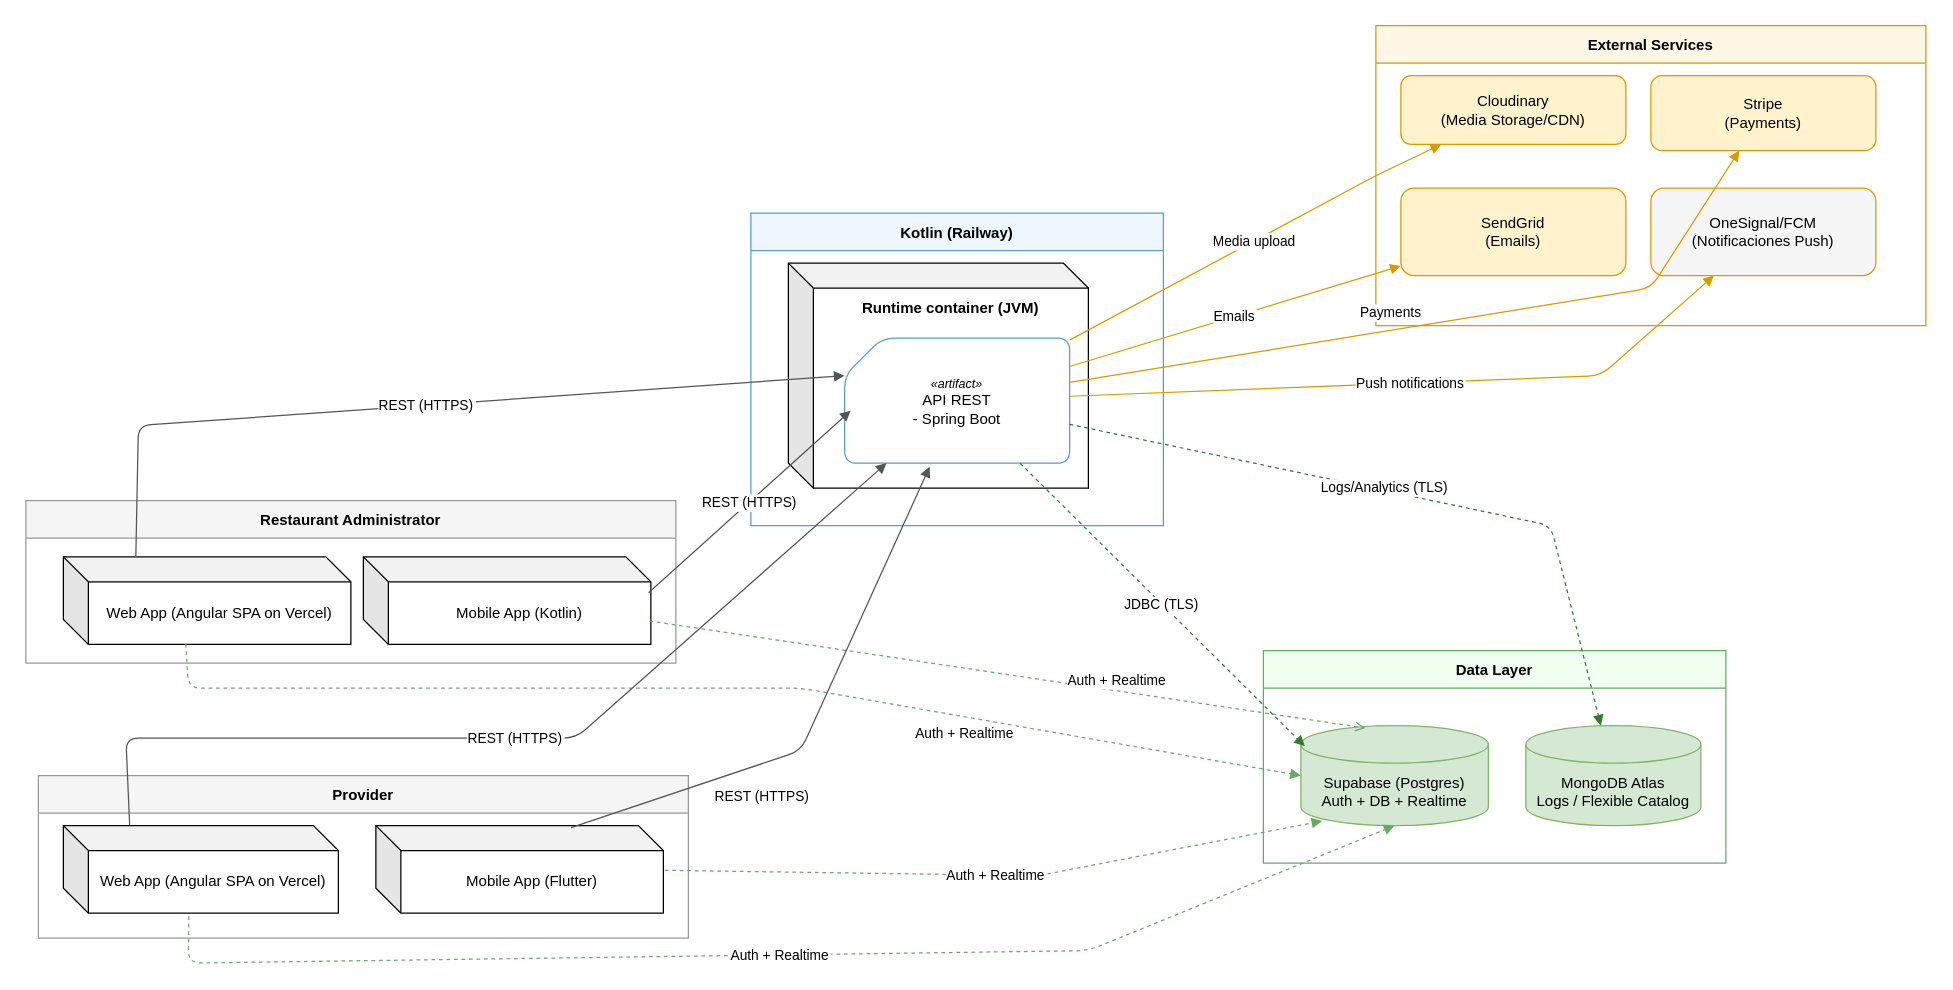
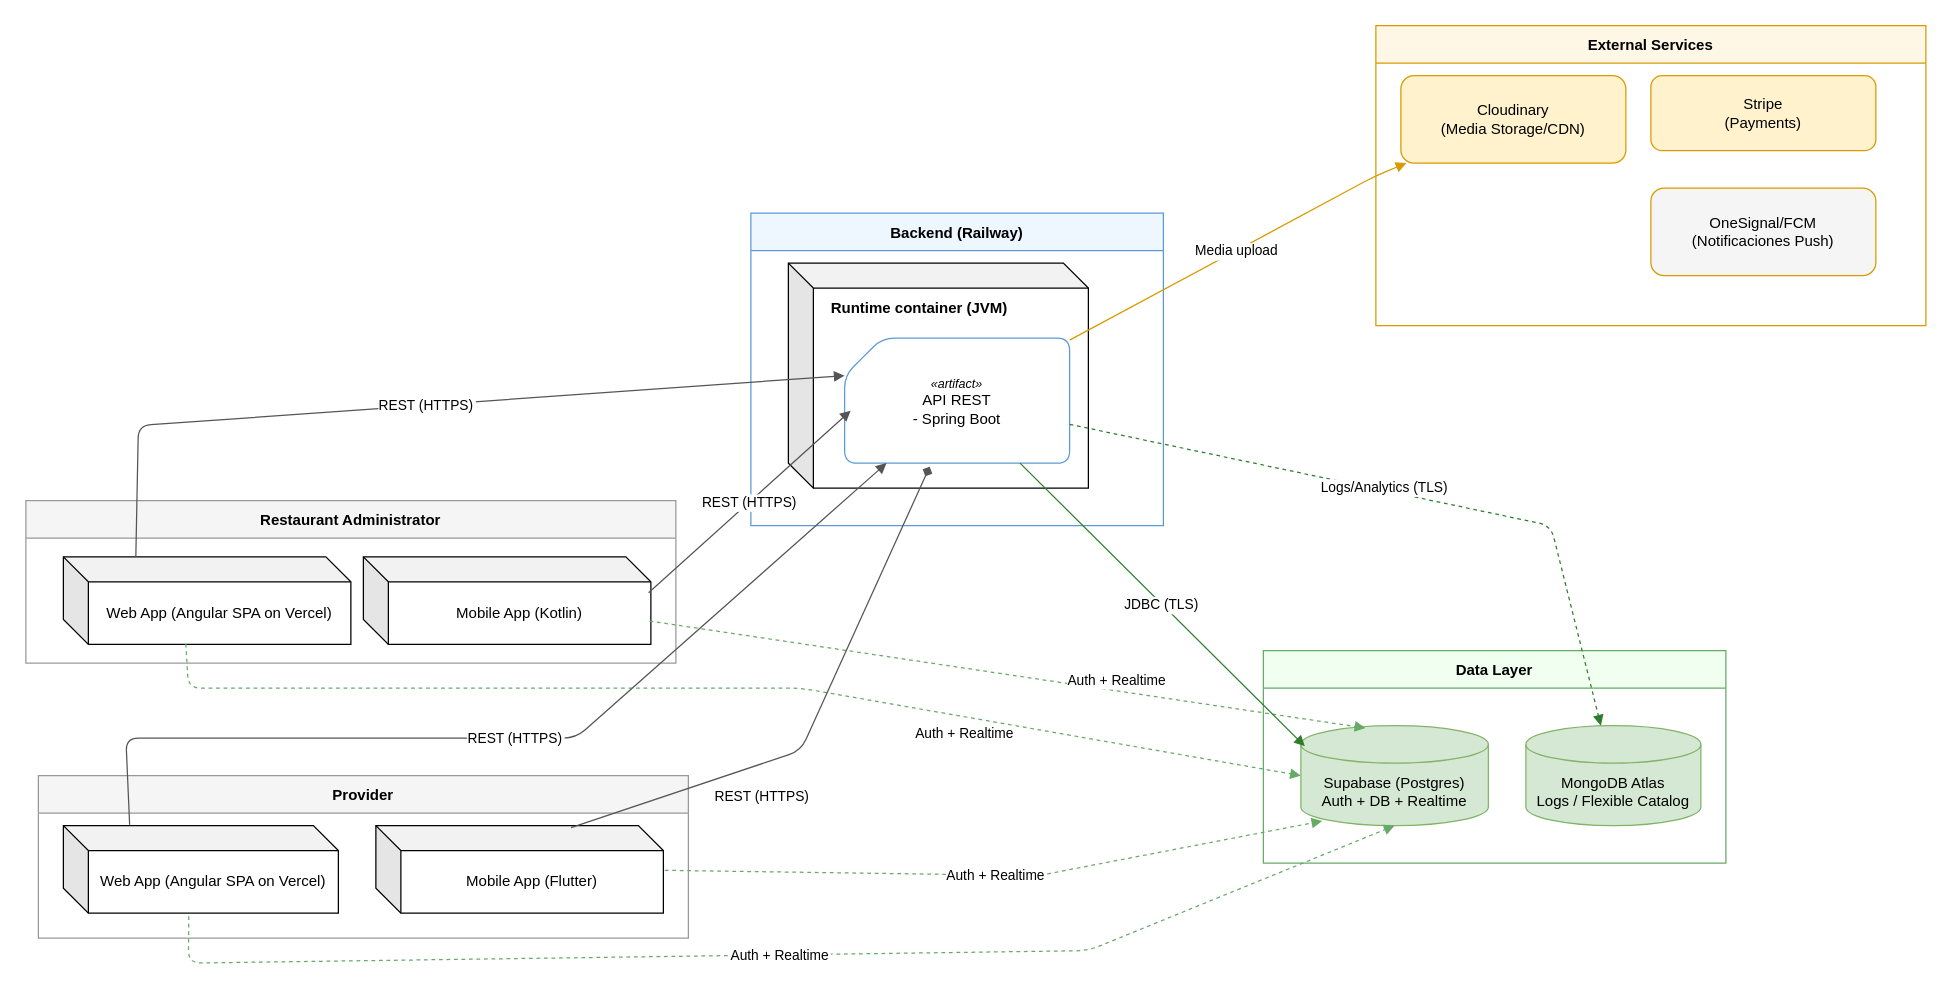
(1513, 110) -> (1513, 119)
(1513, 232) -> none
(956, 233) -> (956, 233)
(1615, 294) -> none
(951, 307) -> (919, 307)
(1230, 318) -> none
(1368, 385) -> none
(925, 477) -> (925, 477)
(1087, 530) -> (1087, 530)
(1356, 727) -> (1354, 726)
